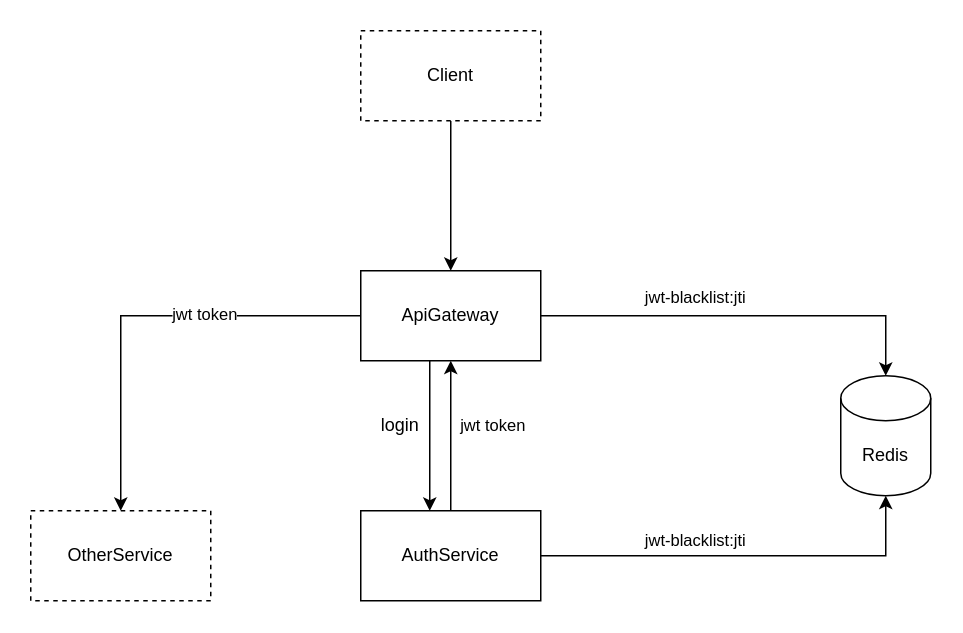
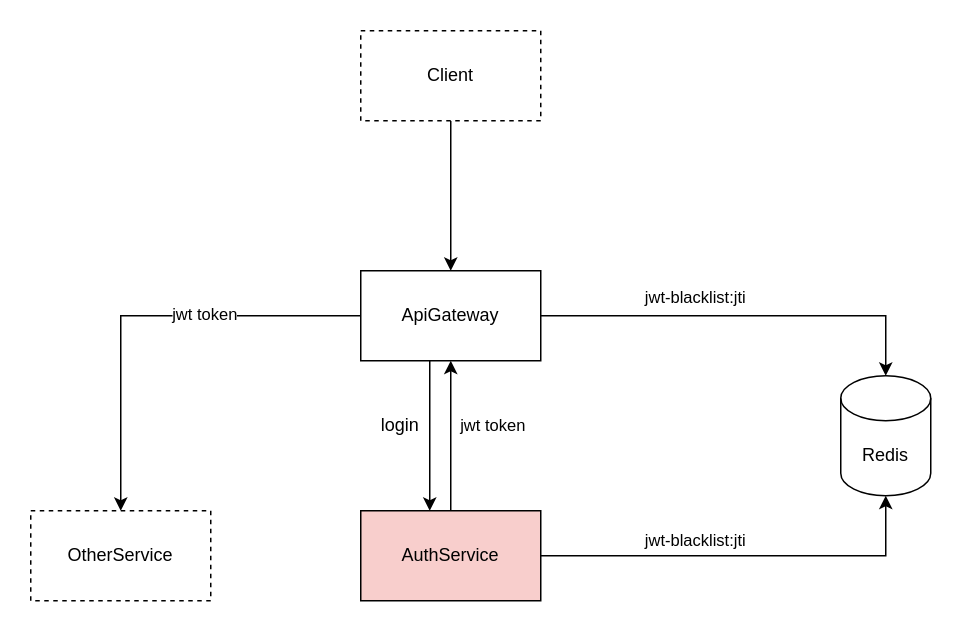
(451, 556) -> (451, 556)
